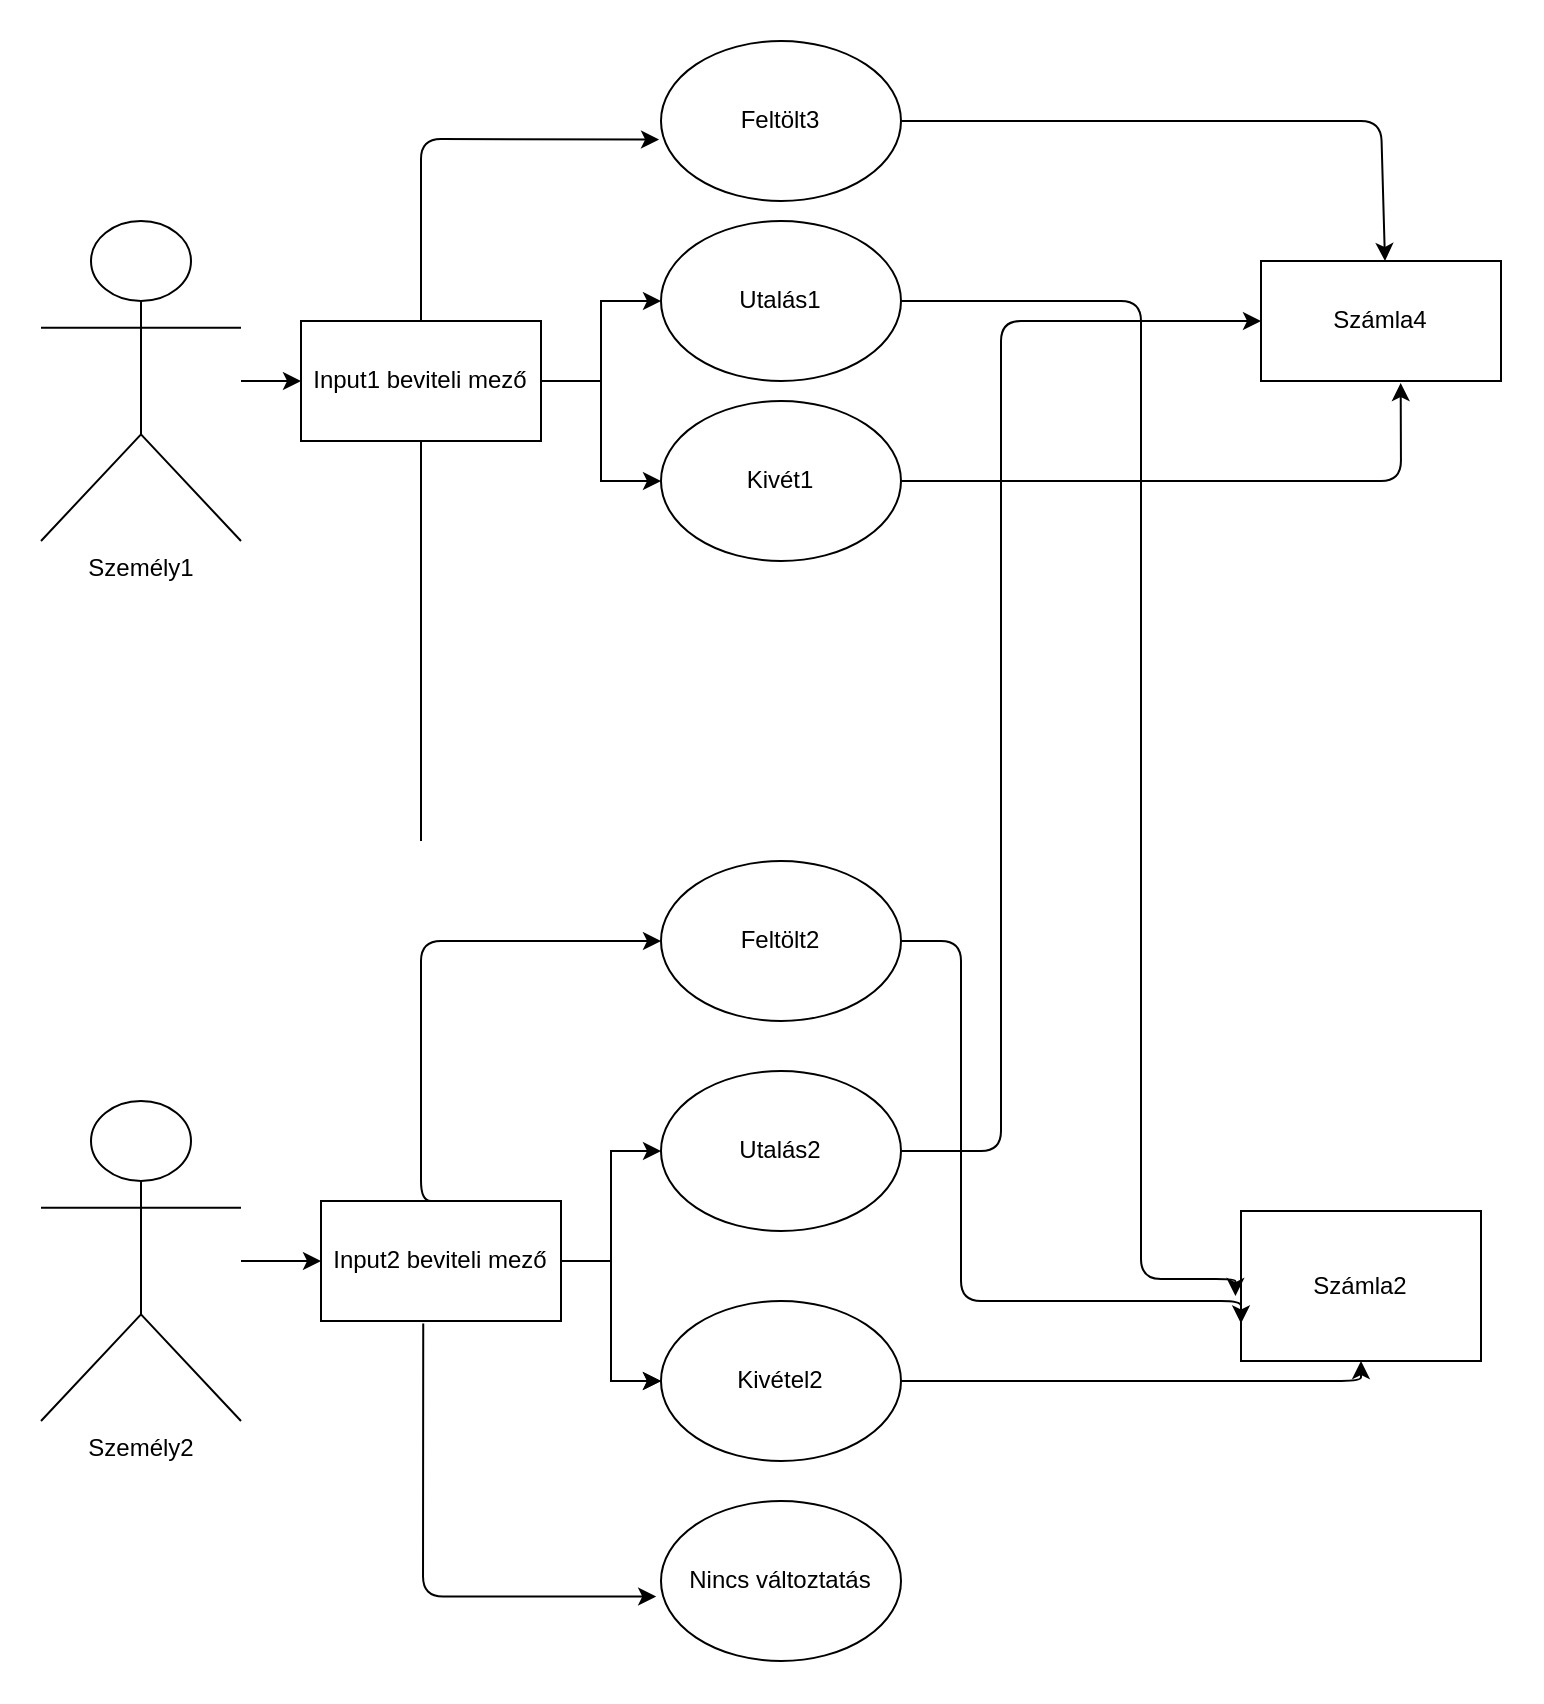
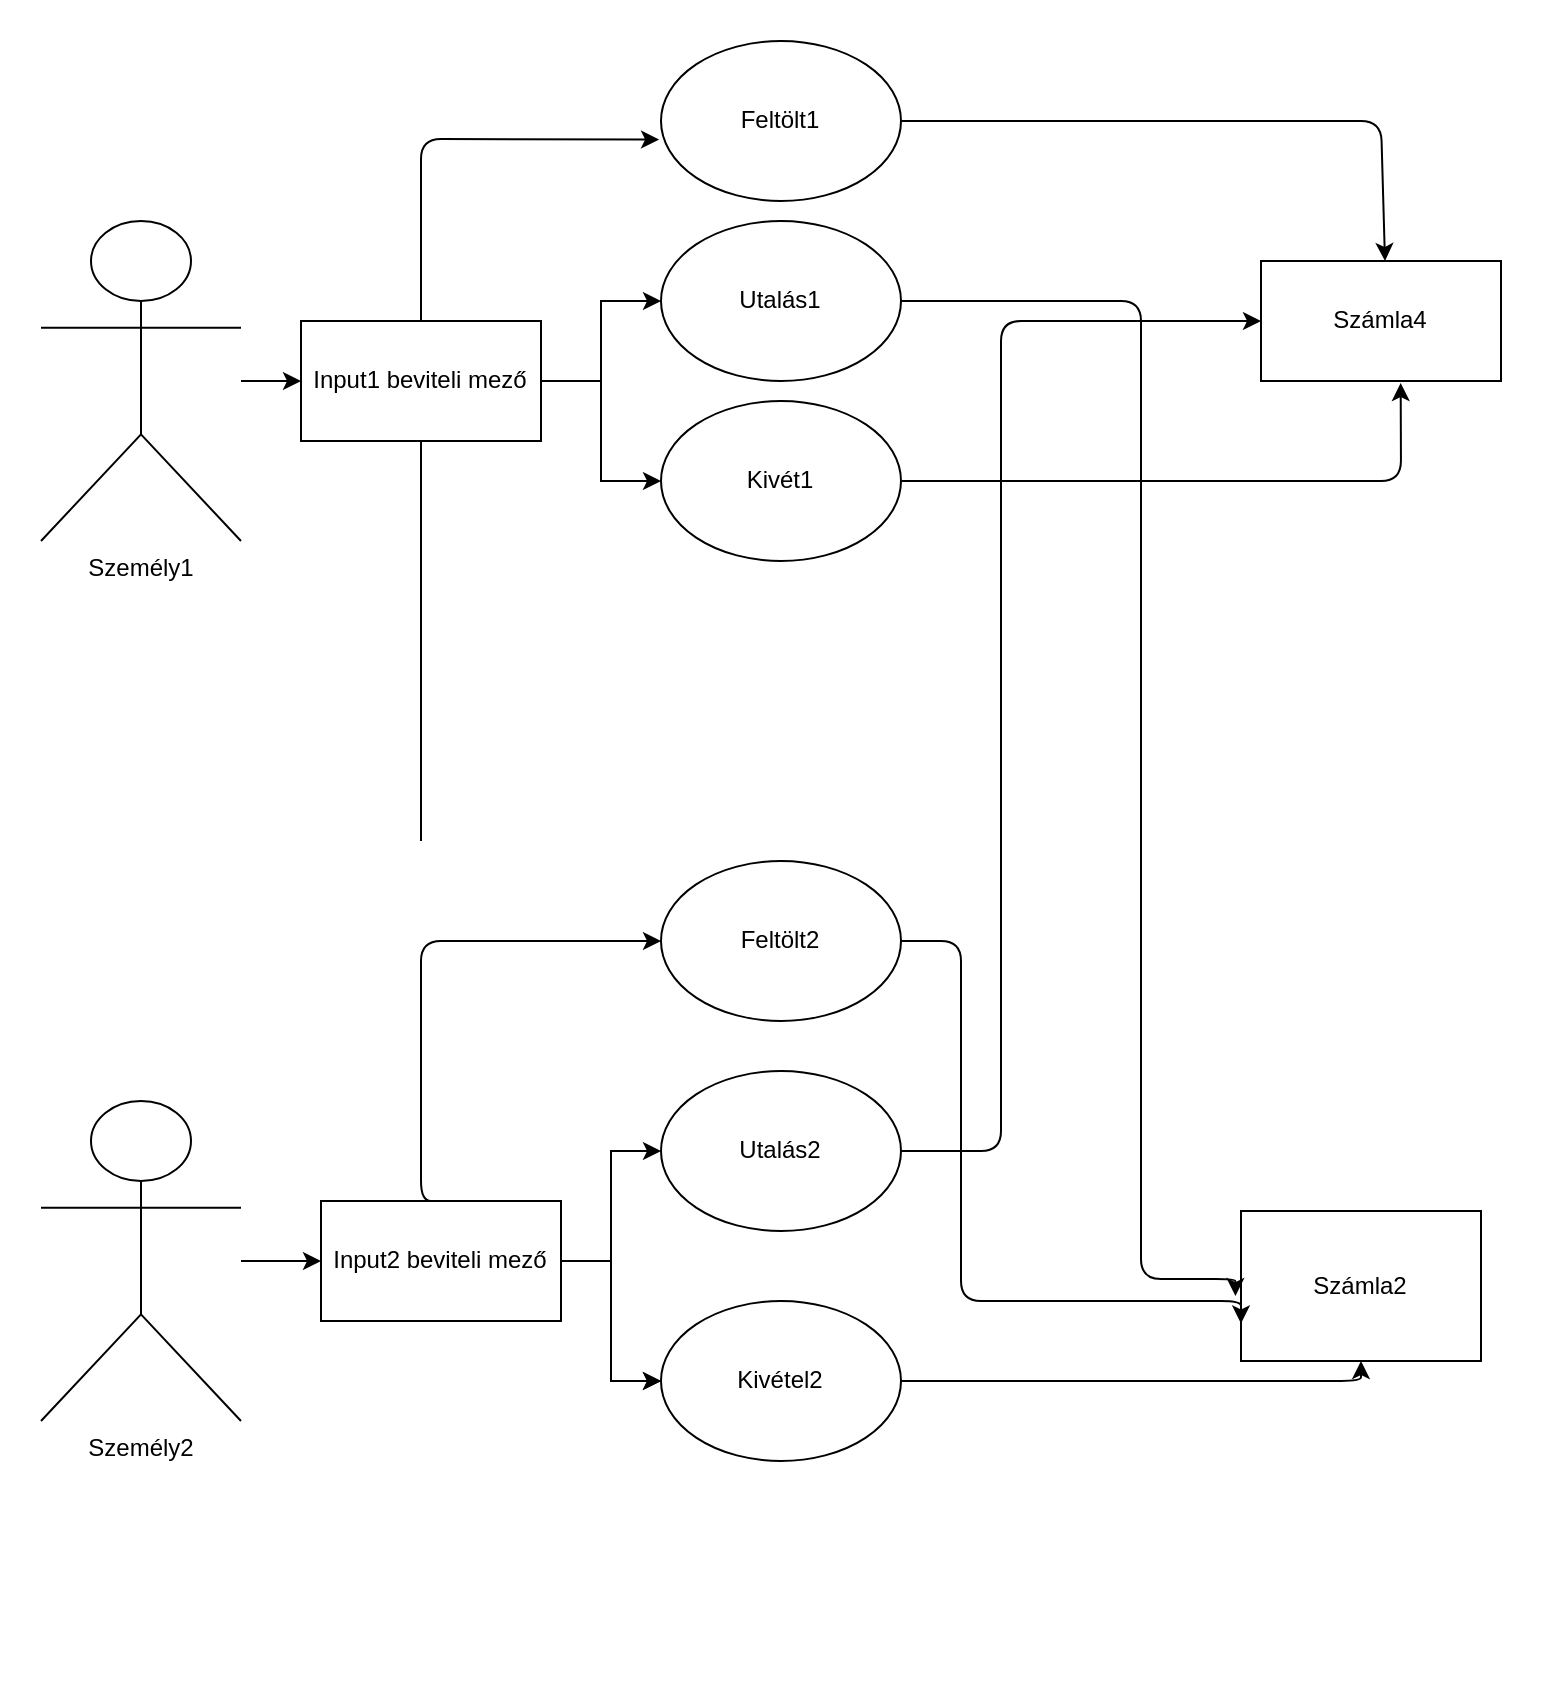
(781, 121) -> (781, 121)
(423, 1563) -> none
(781, 1581) -> none
